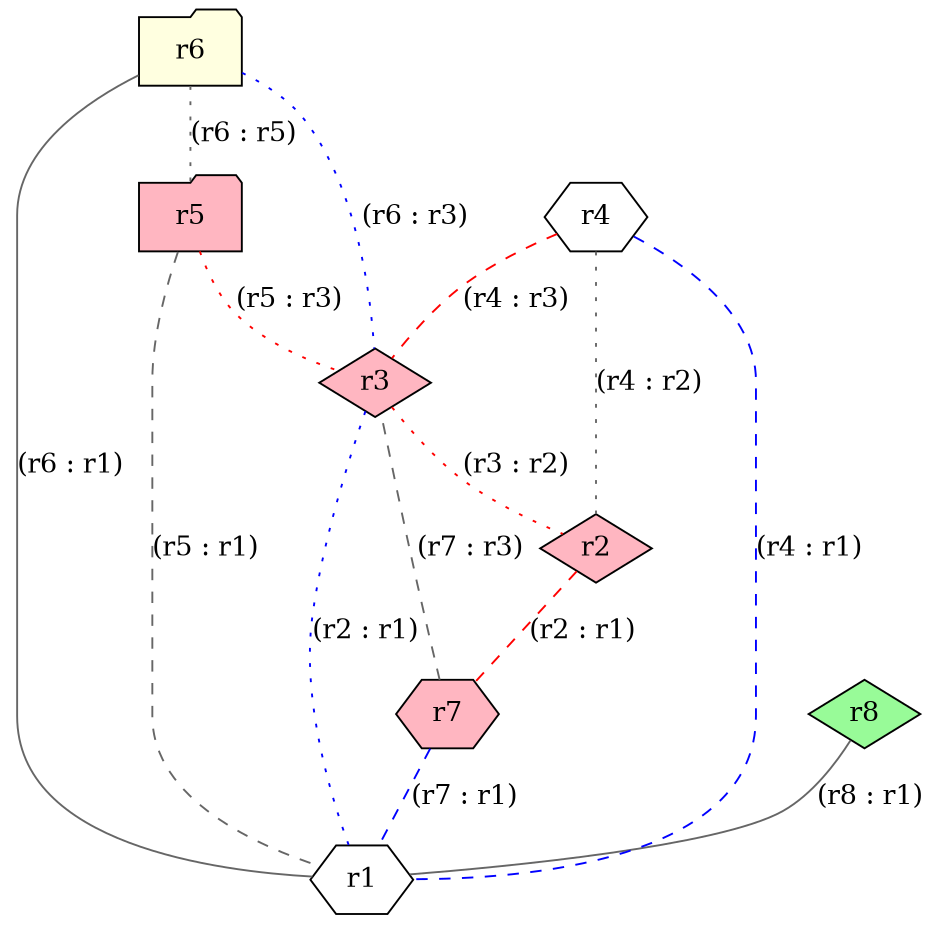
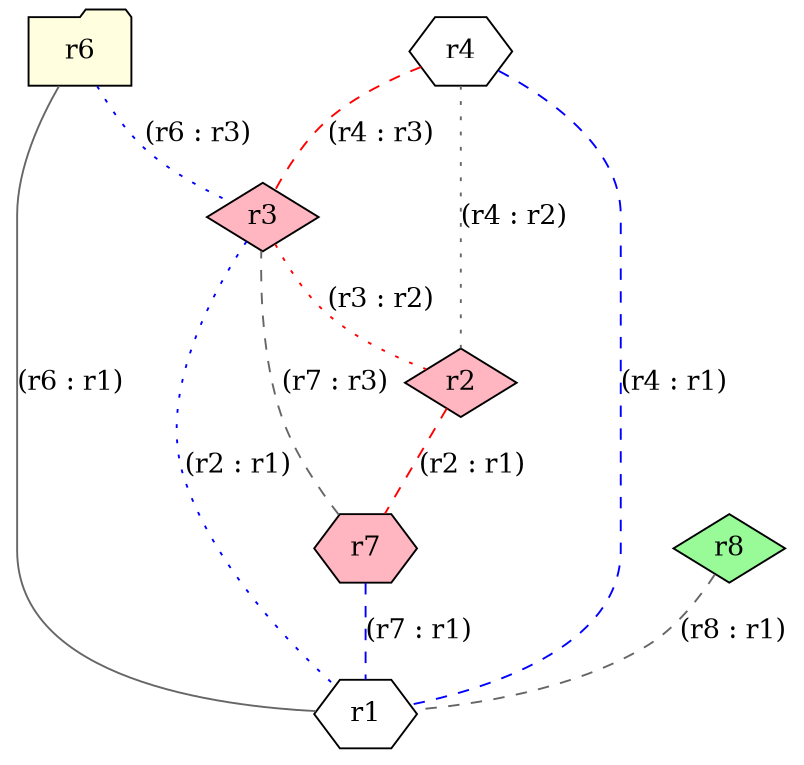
(190, 217) -> none
(694, 838) -> (582, 676)
